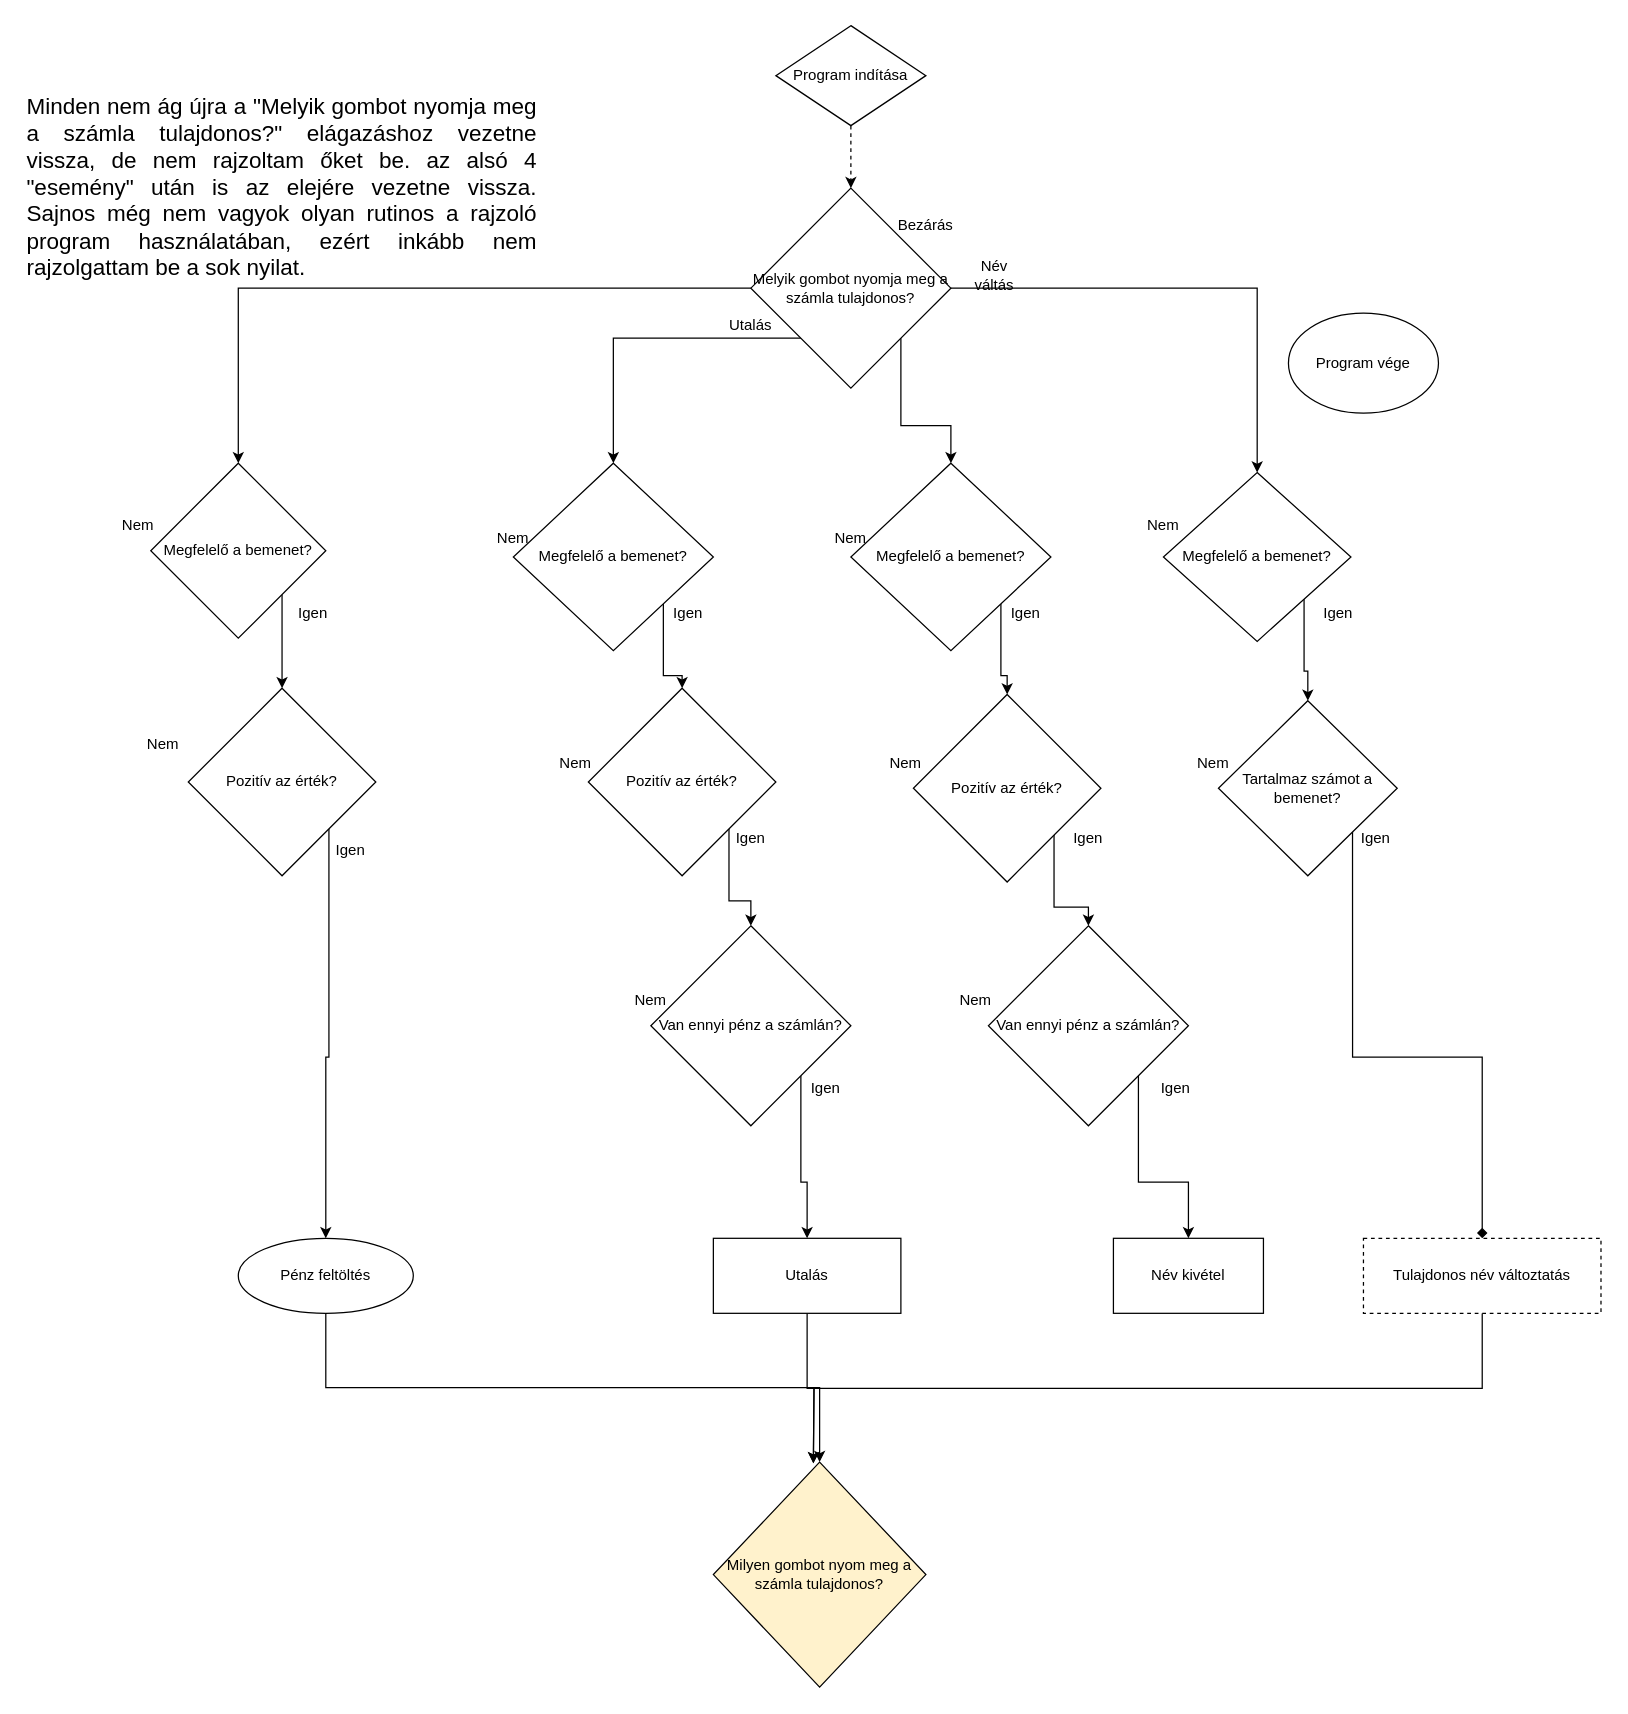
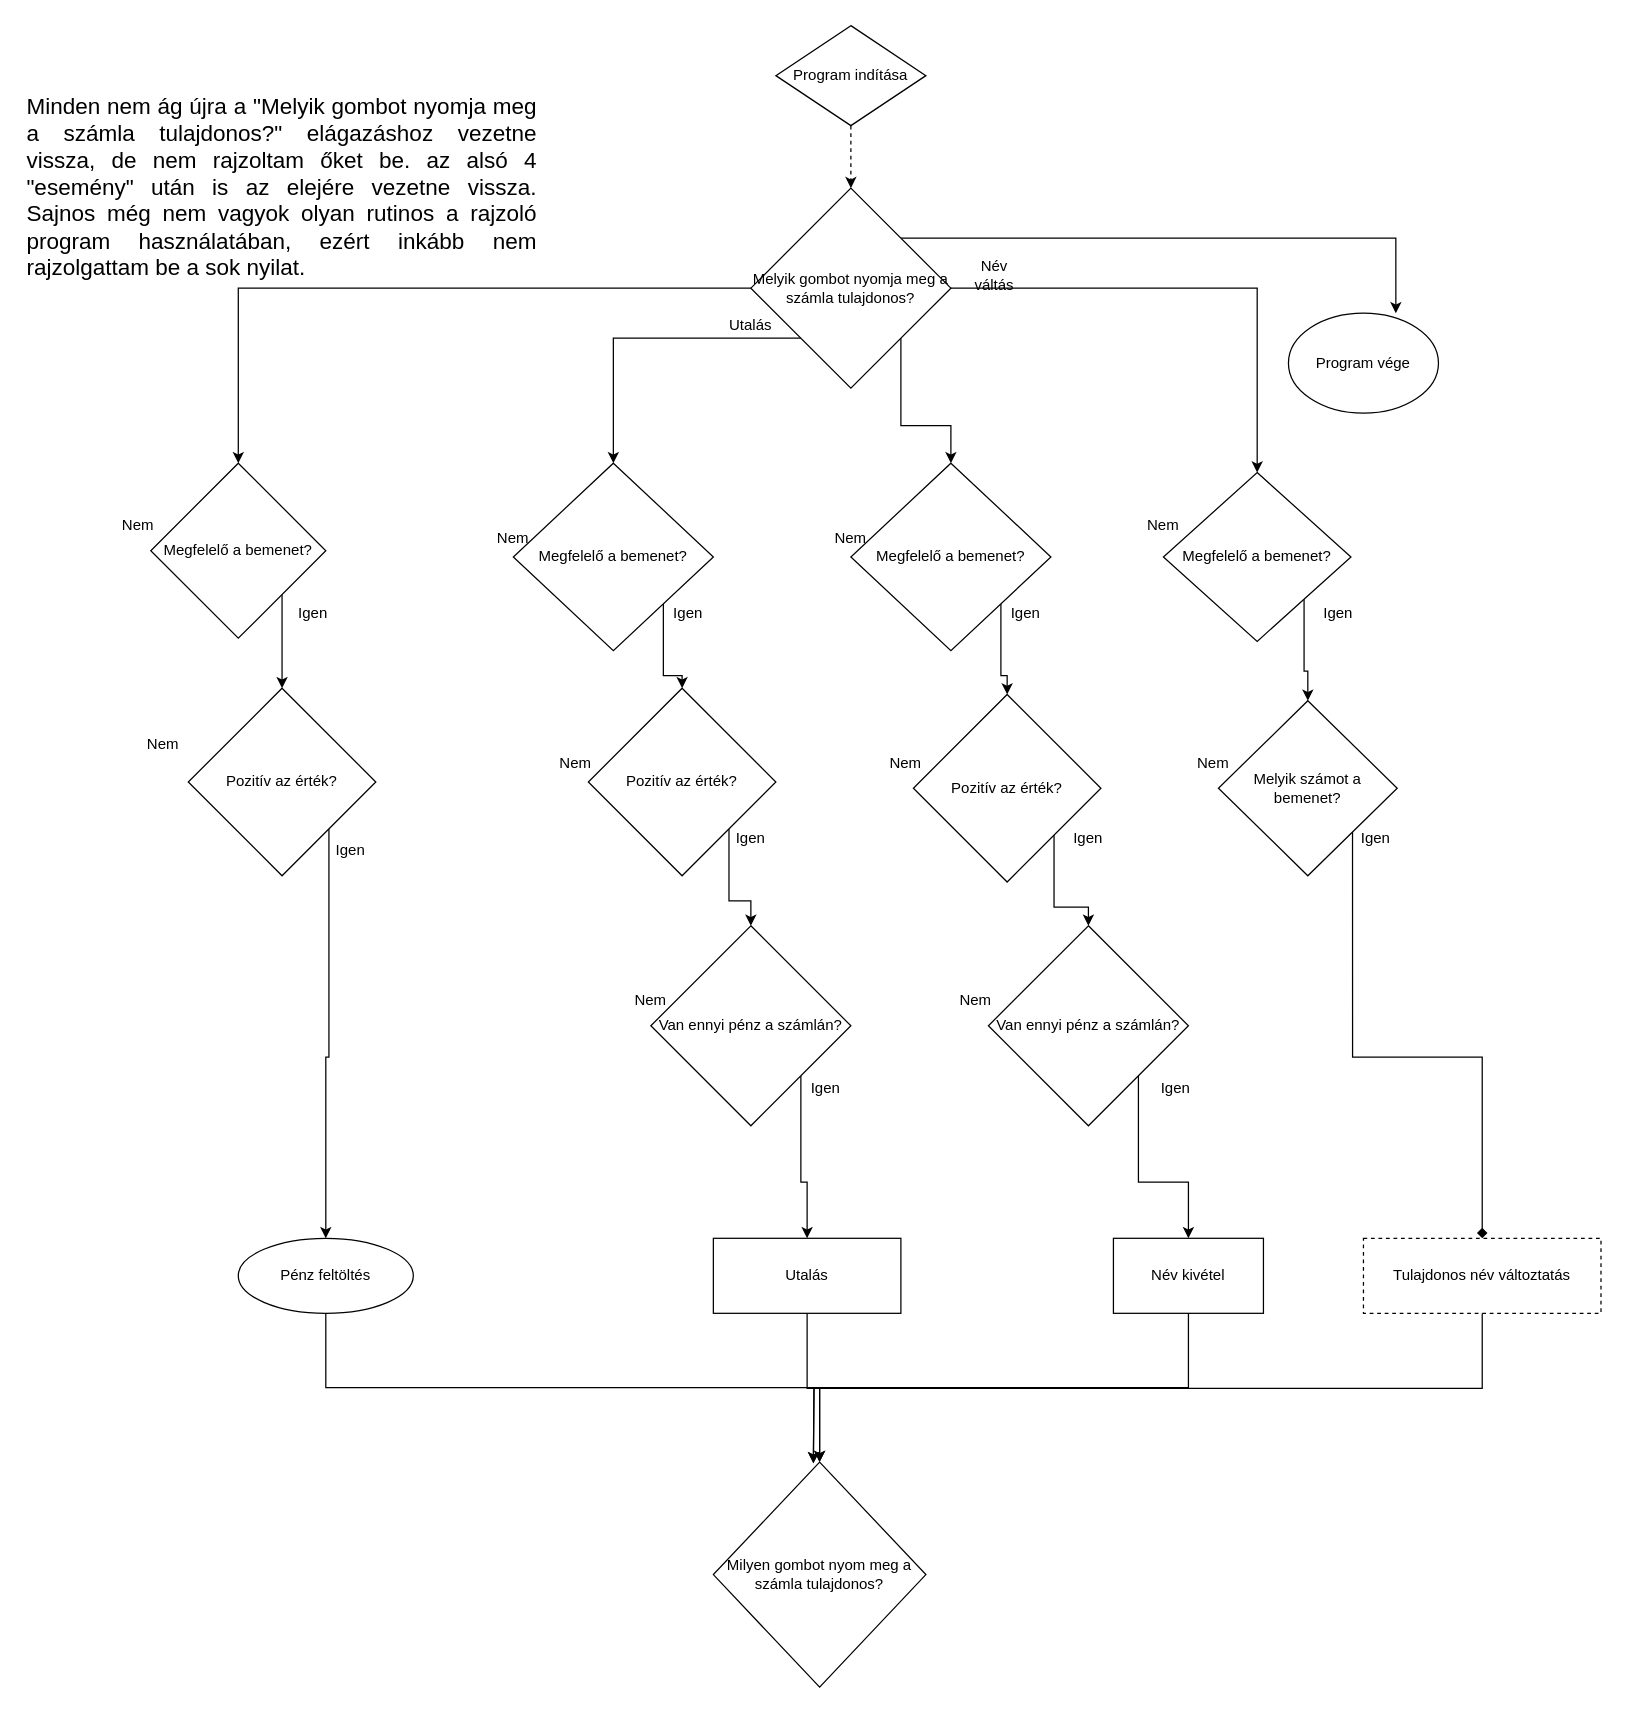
(926, 226) -> none
none -> (1181, 238)
(1308, 788) -> (1308, 788)
none -> (1188, 1349)
(819, 1574) -> (819, 1574)
